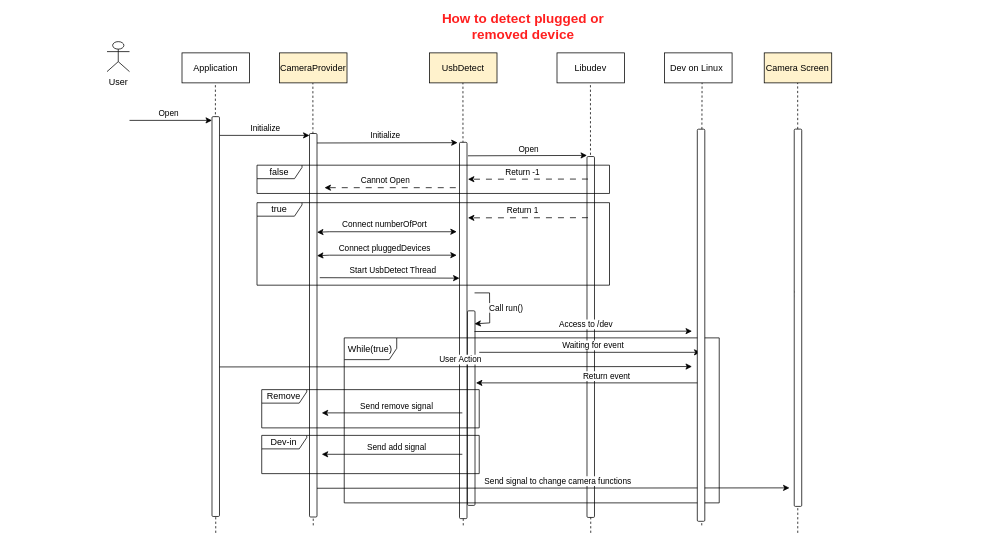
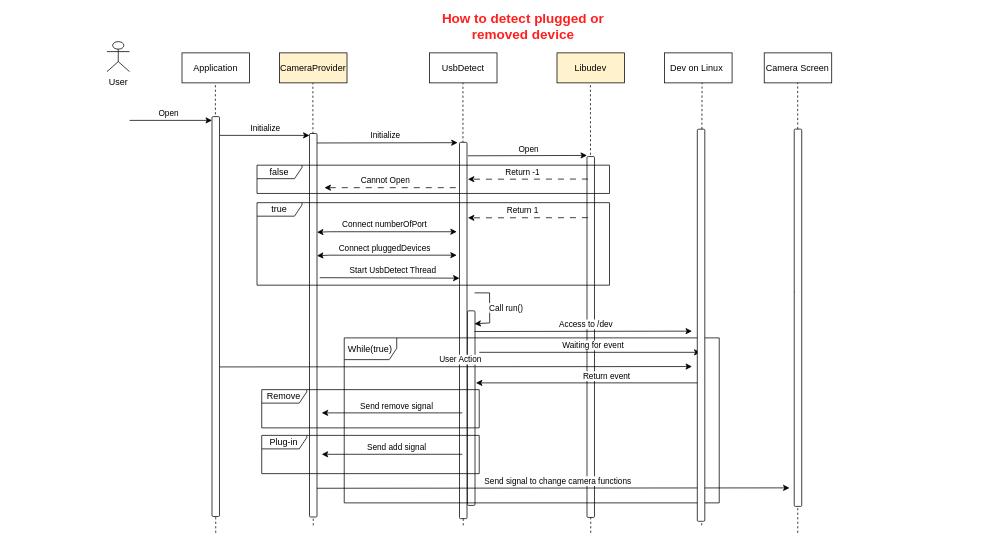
(463, 68) -> (463, 68)
(591, 68) -> (591, 68)
(798, 68) -> (798, 68)
(284, 442) -> (284, 442)
